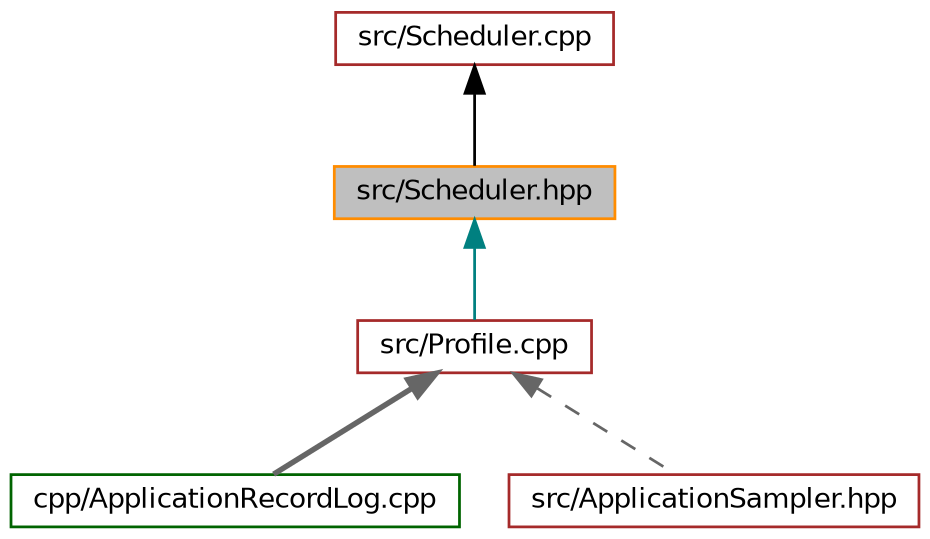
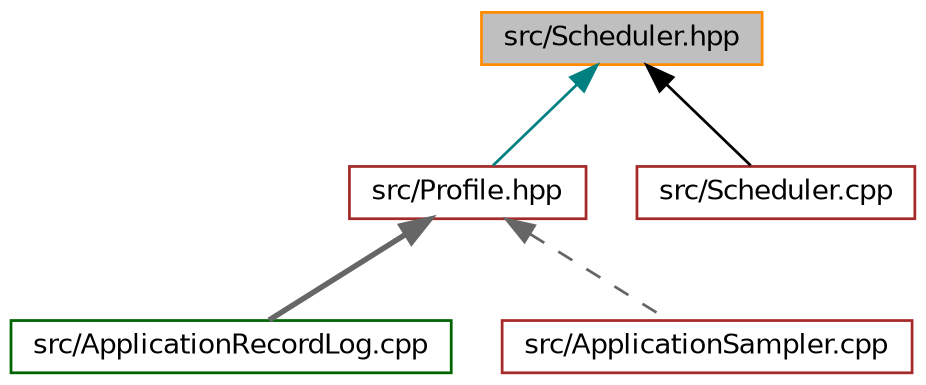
(475, 130) -> (709, 125)
(475, 347) -> (468, 193)
(235, 501) -> (231, 347)
(714, 501) -> (707, 347)
